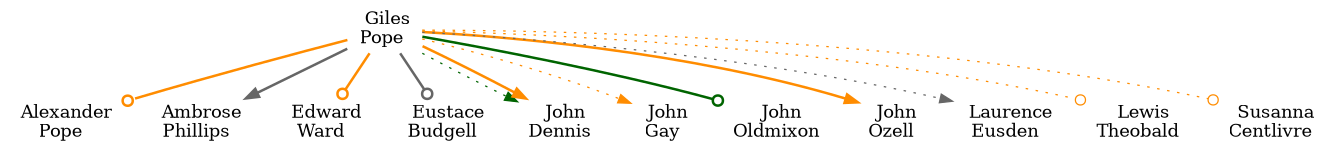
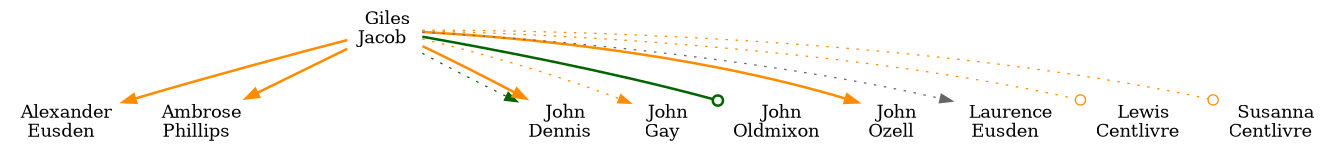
(385, 38) -> (385, 38)
(241, 68) -> (241, 68)
(302, 71) -> (302, 71)
(324, 123) -> none
(446, 123) -> none
(64, 131) -> (64, 131)
(1141, 131) -> (1141, 131)
